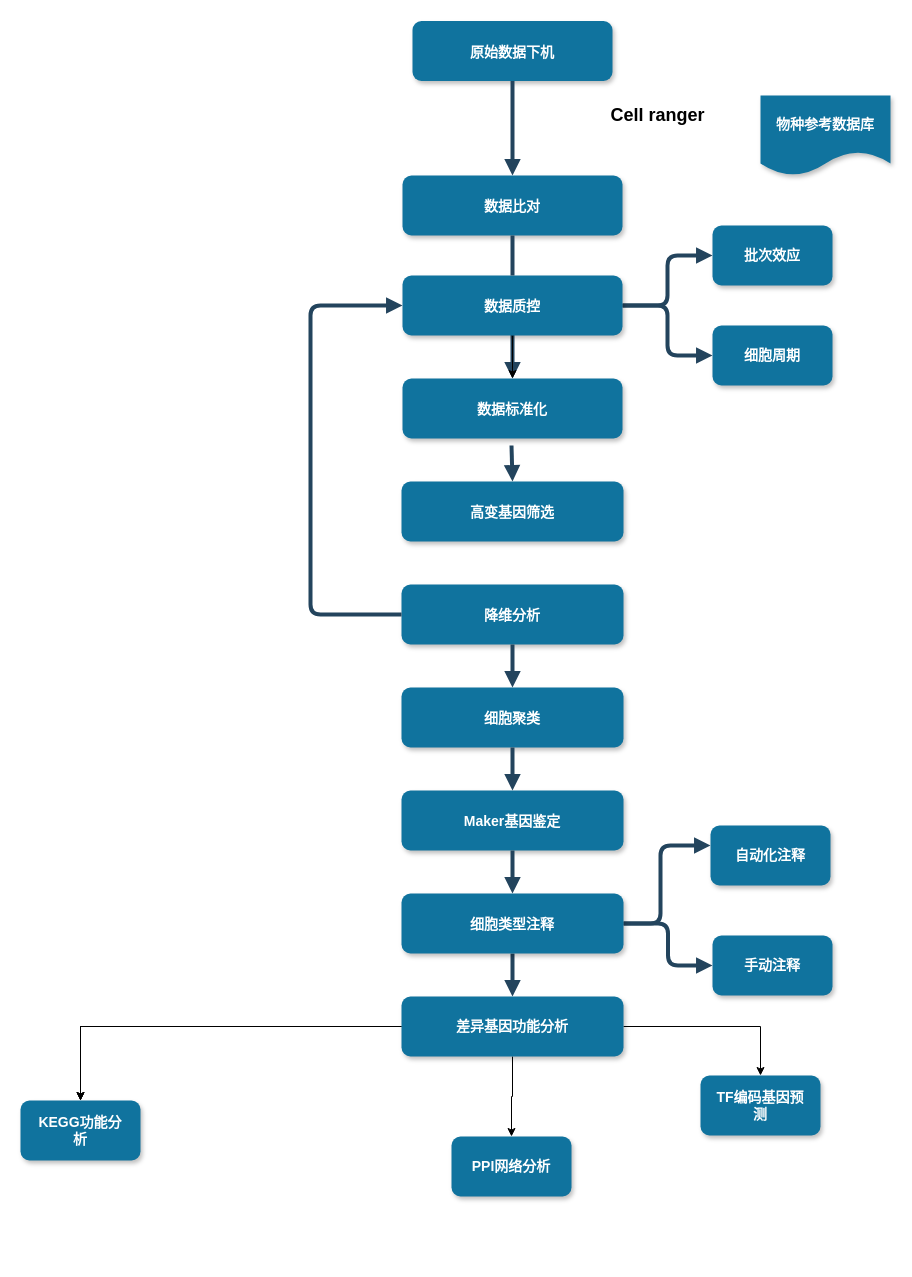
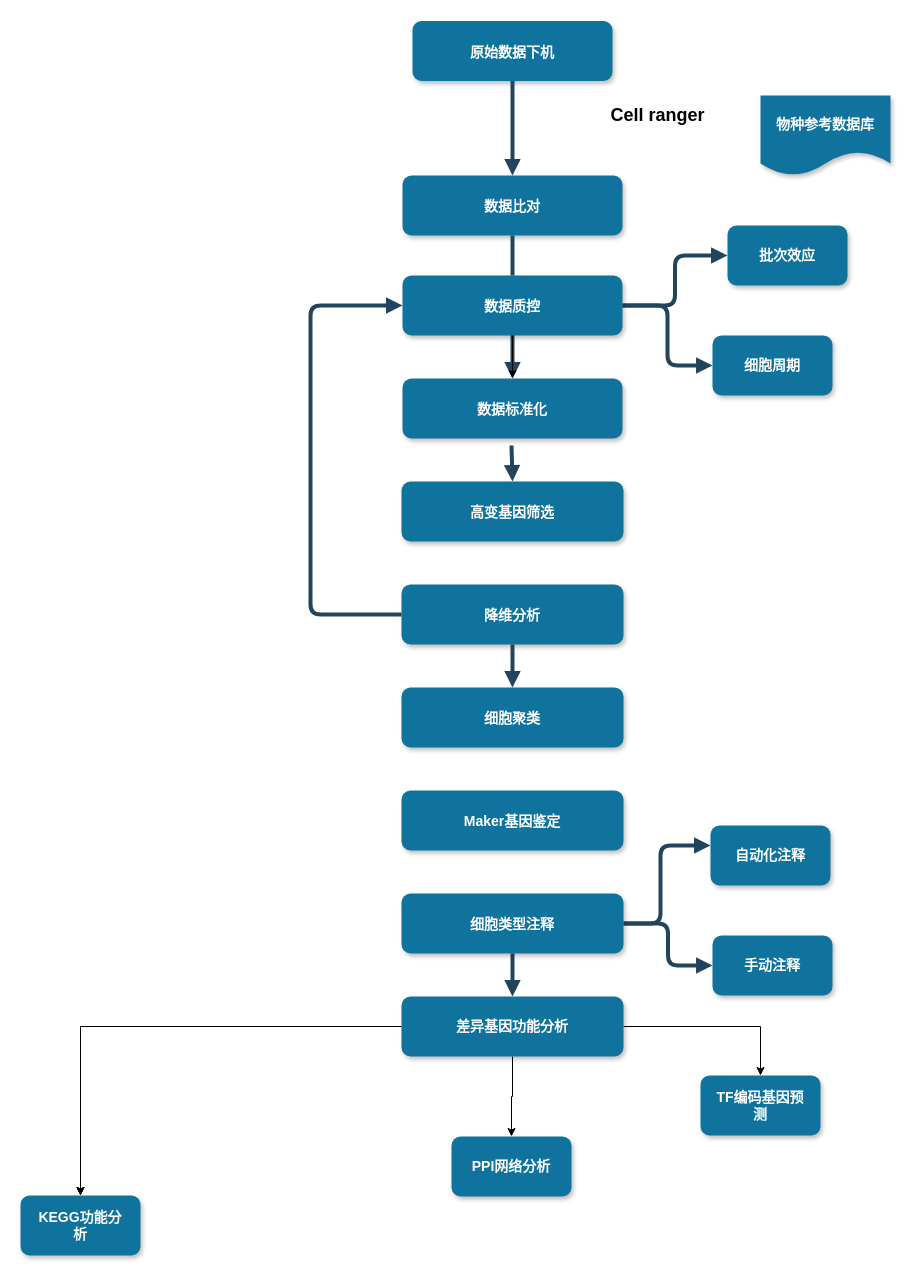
(773, 256) -> (788, 256)
(773, 356) -> (773, 366)
(513, 760) -> none
(513, 863) -> none
(81, 1131) -> (81, 1226)
